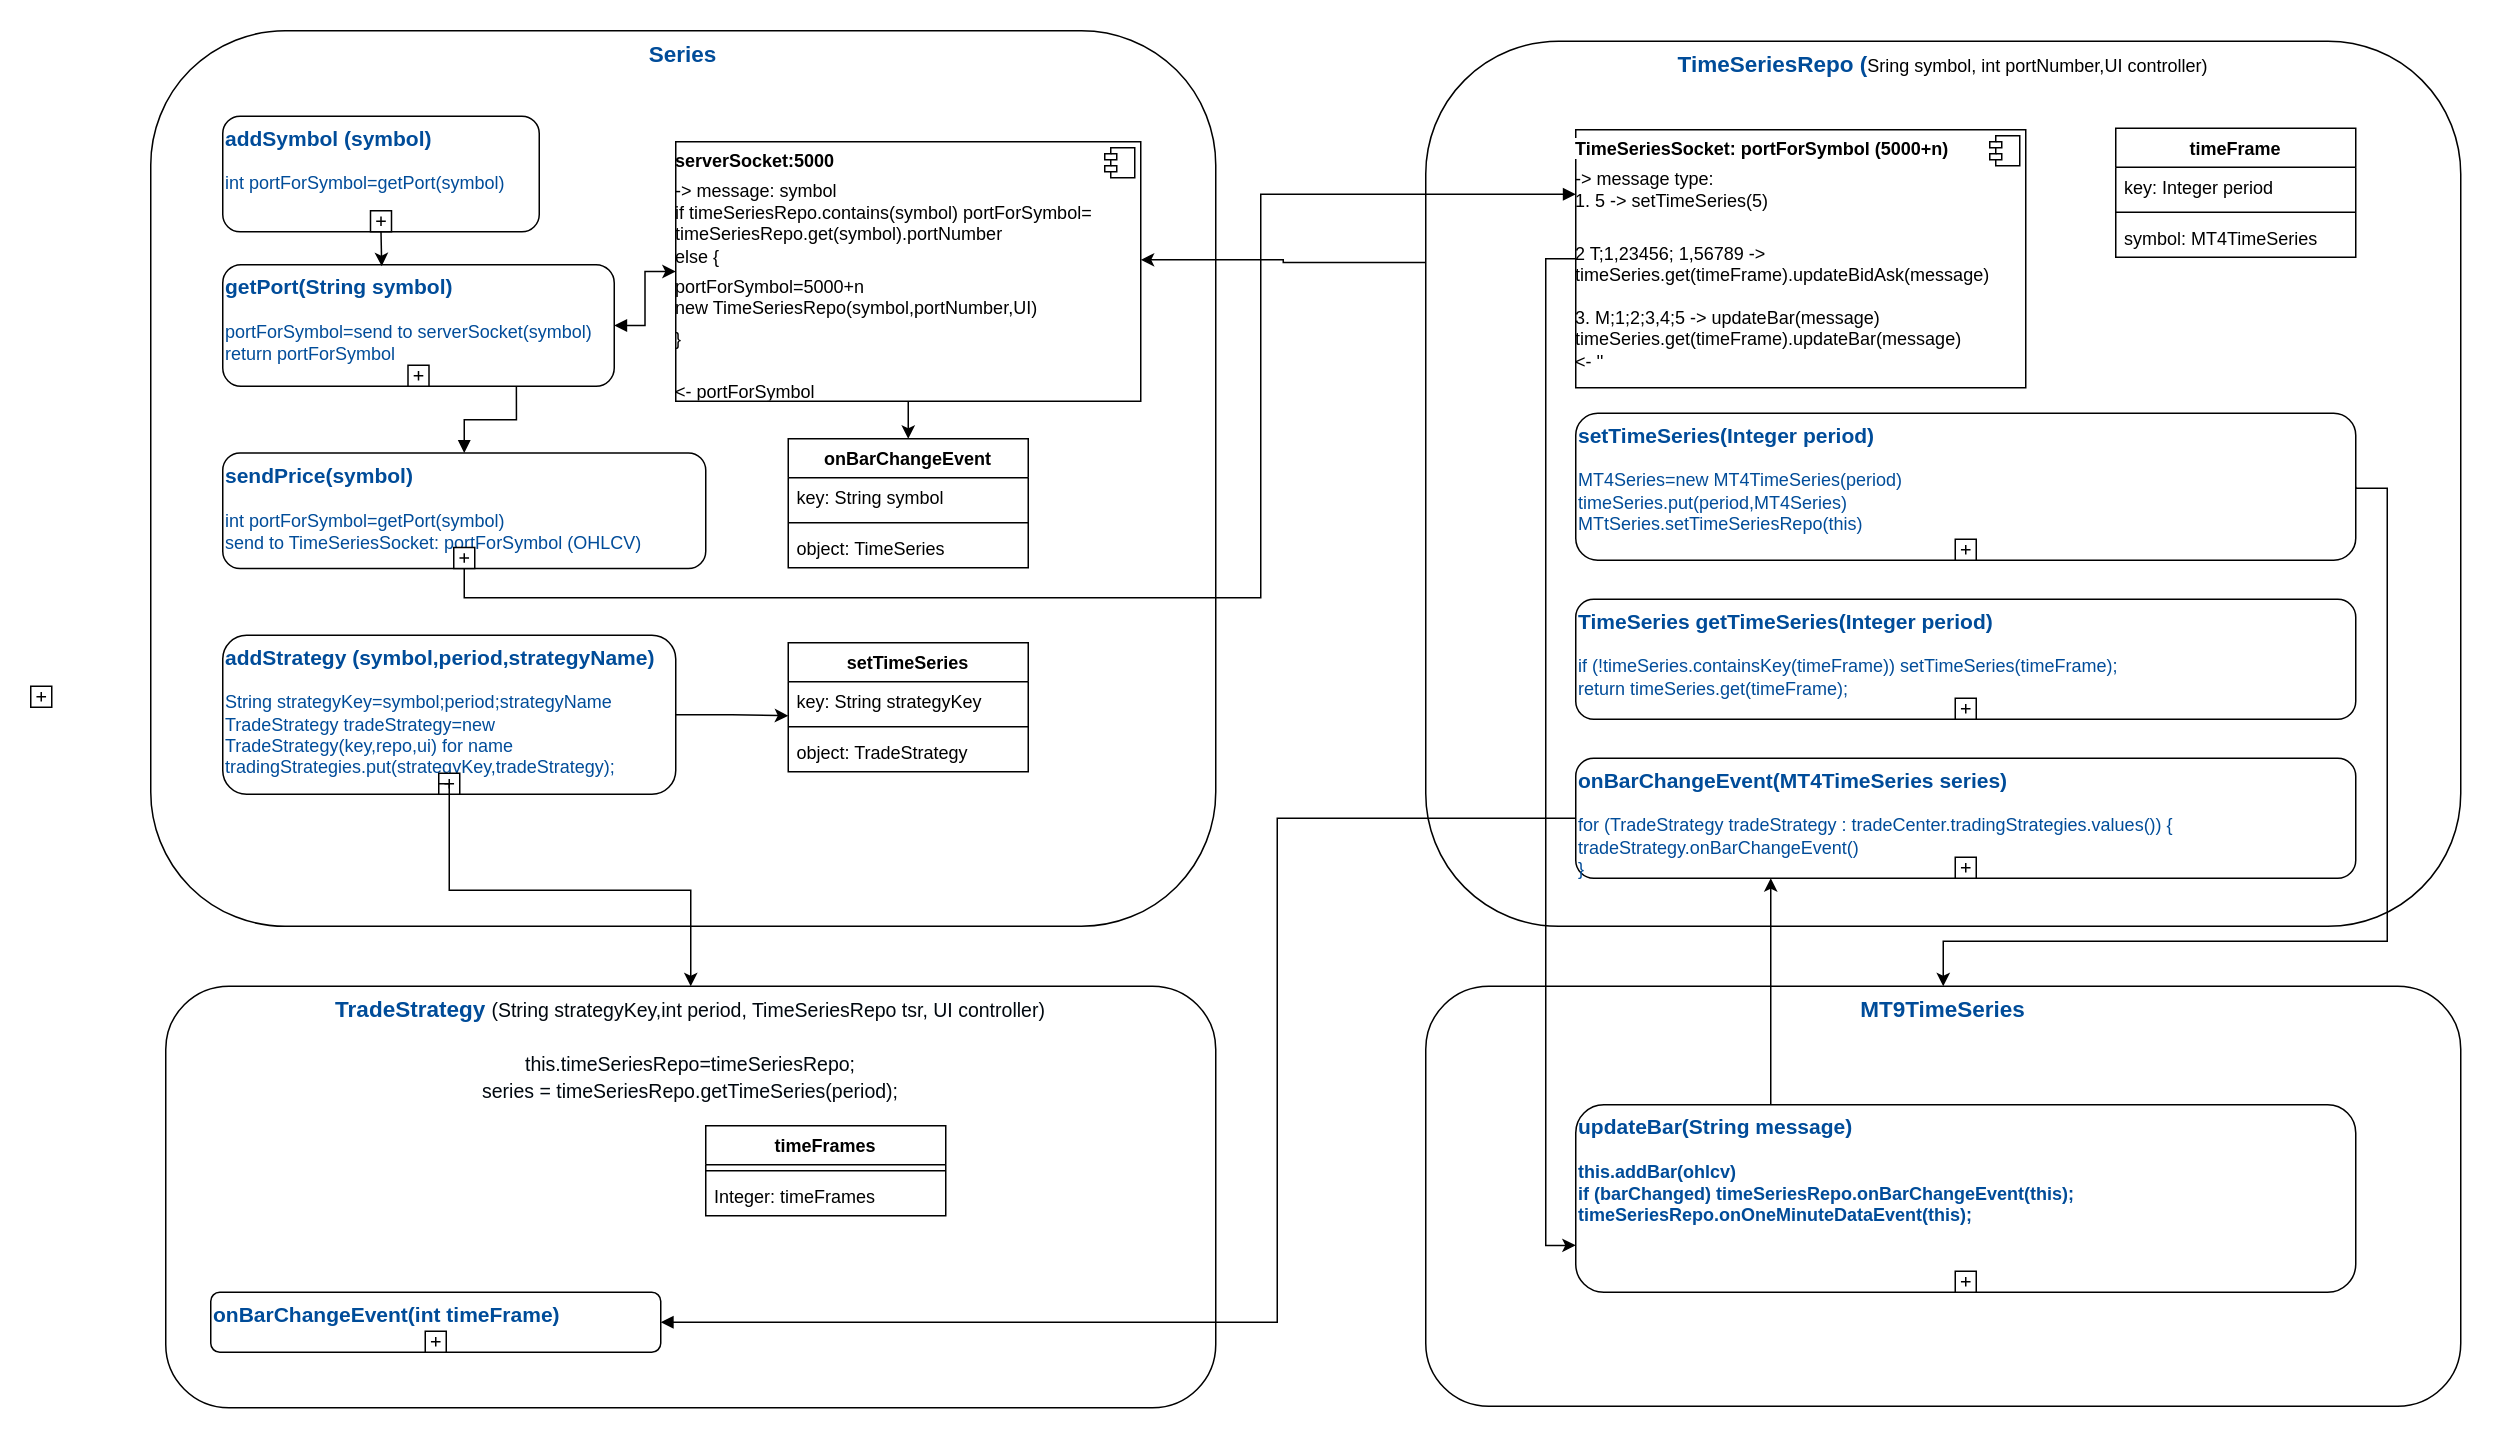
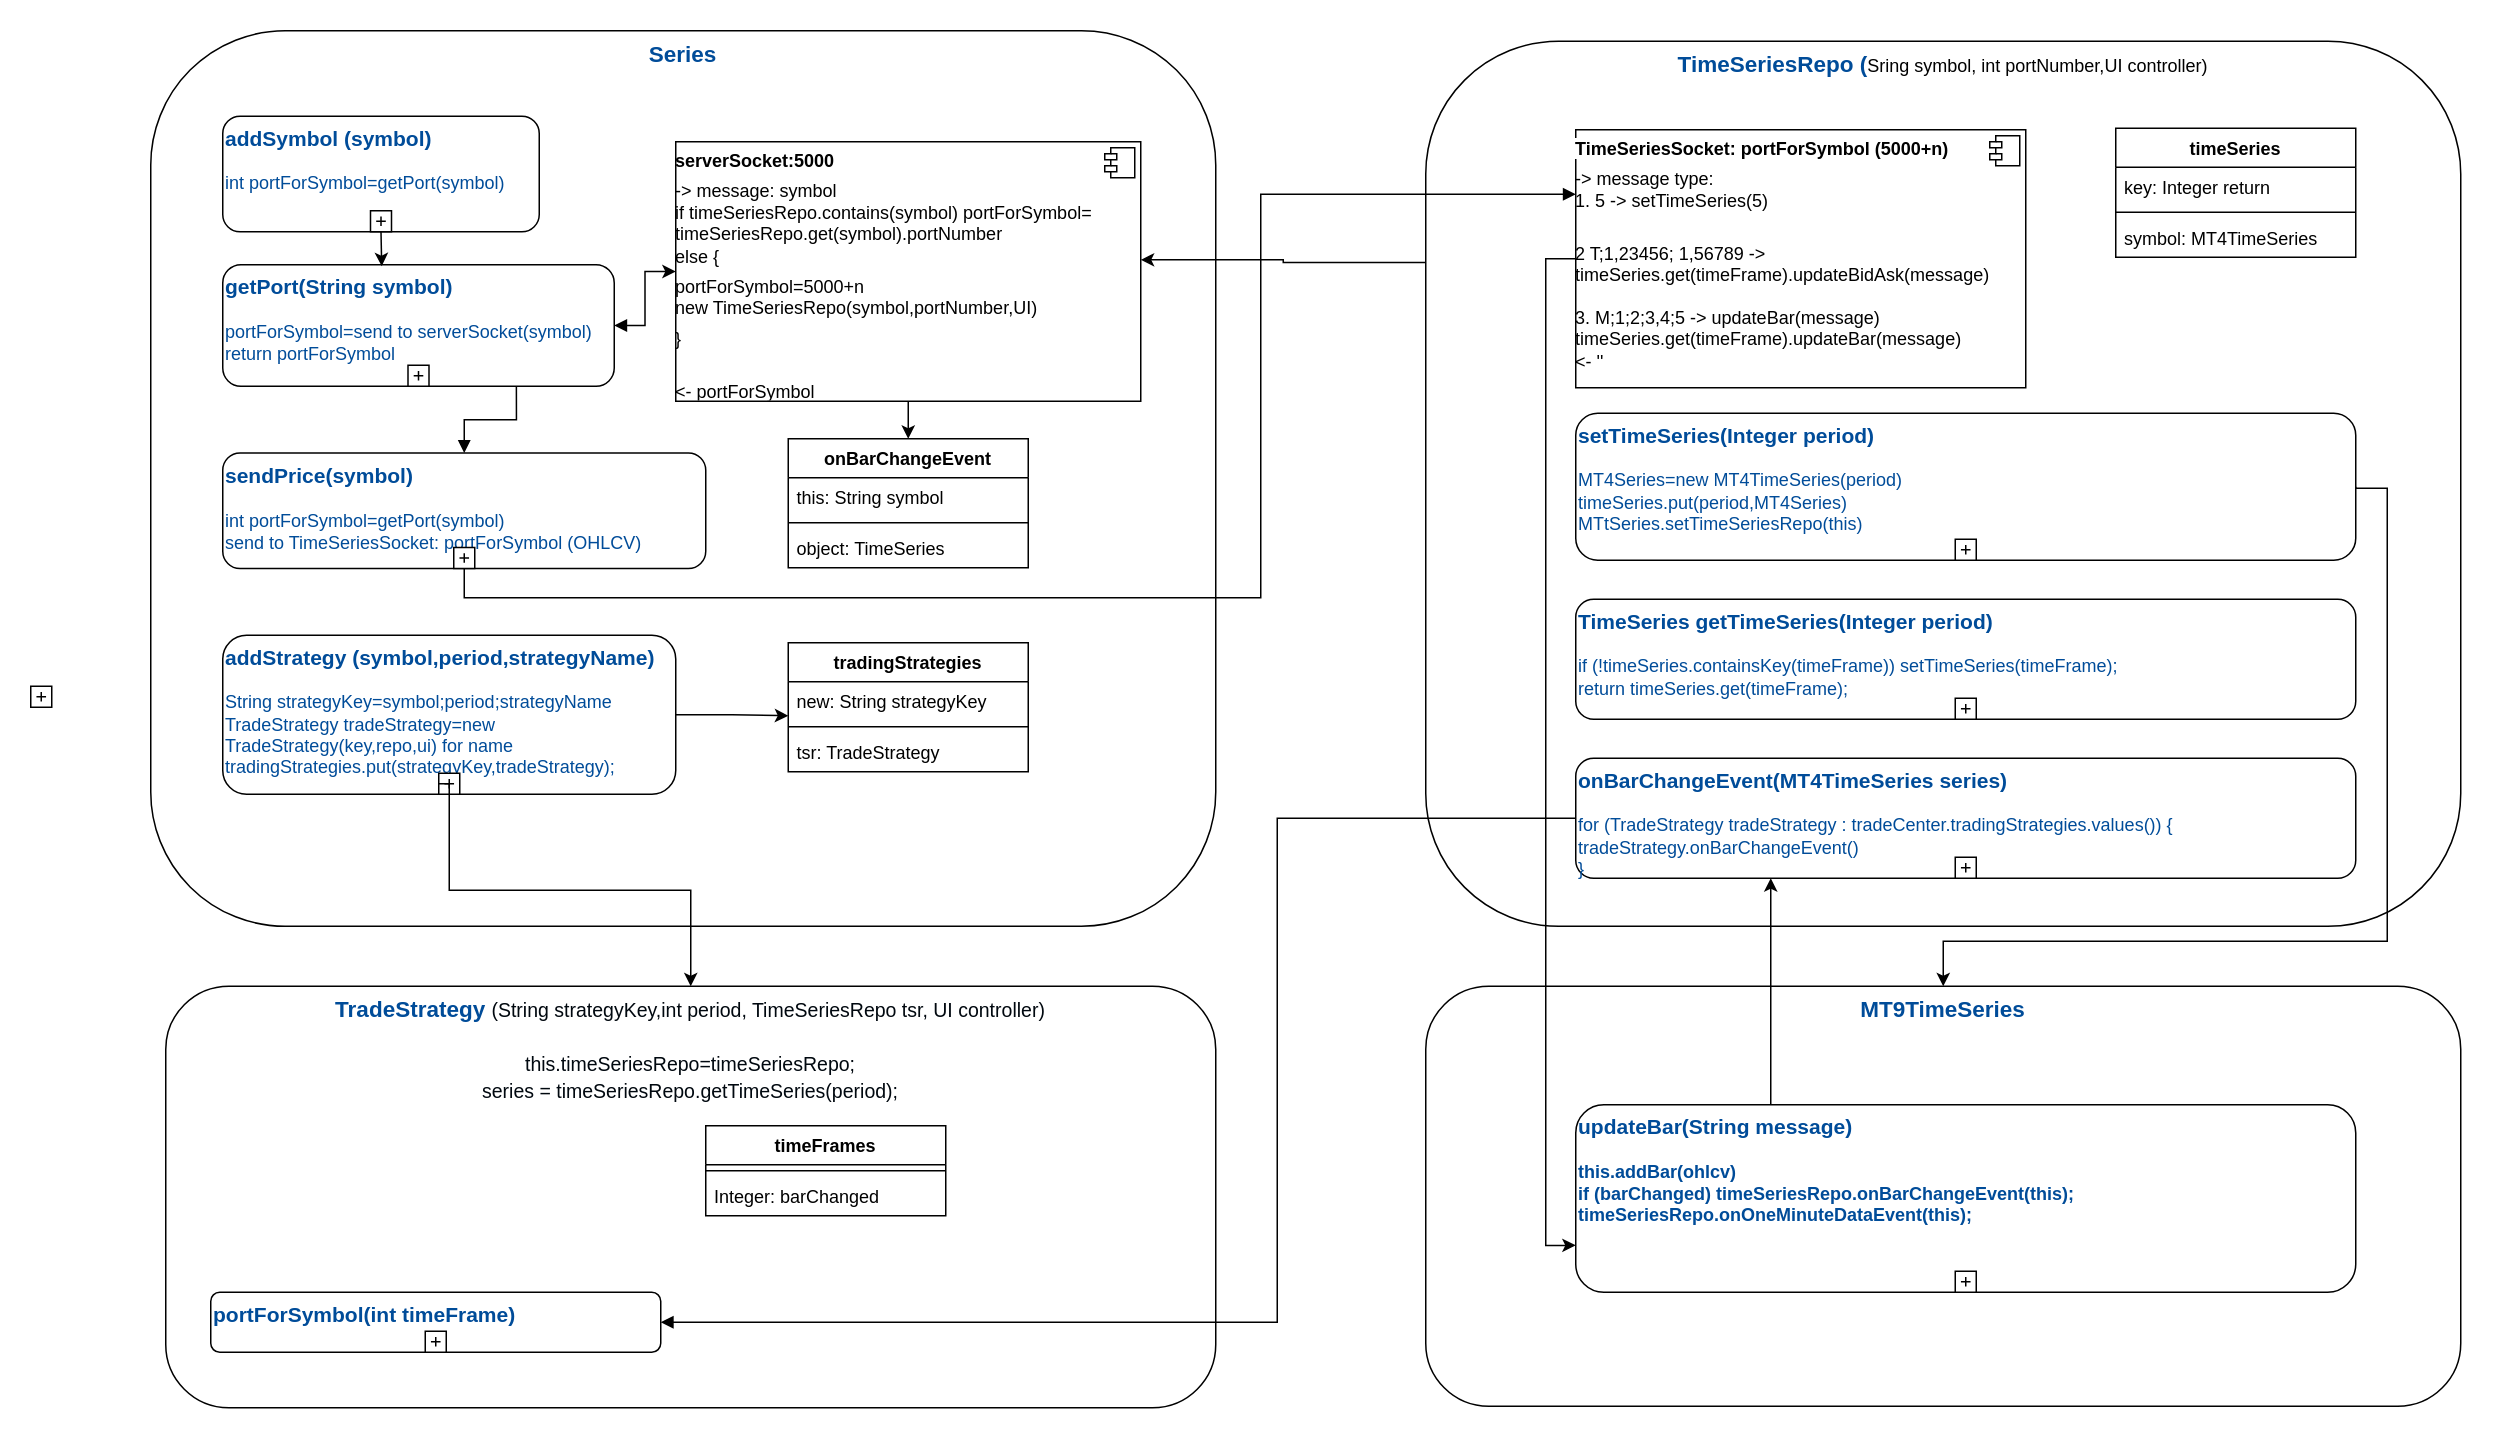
(2235, 149) -> (2235, 149)
(2210, 188) -> (2213, 188)
(876, 498) -> (878, 498)
(908, 663) -> (908, 663)
(903, 702) -> (903, 702)
(898, 753) -> (883, 753)
(803, 1197) -> (805, 1197)
(363, 1314) -> (346, 1314)
